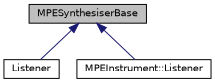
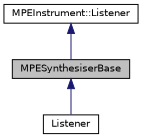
(119, 45) -> (71, 47)
